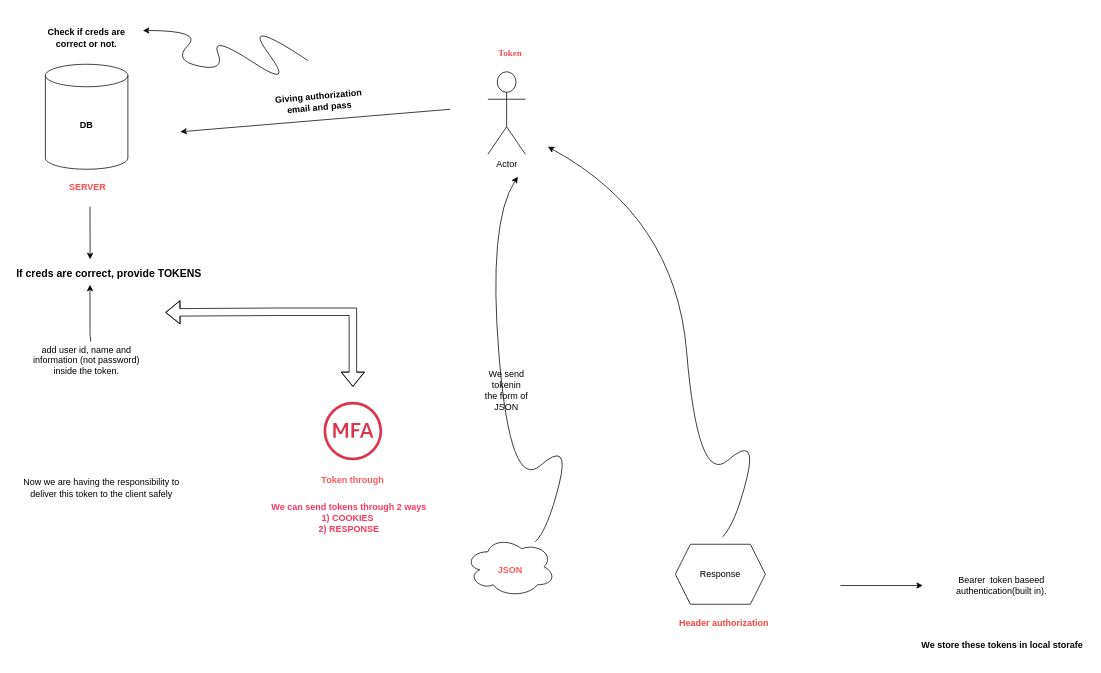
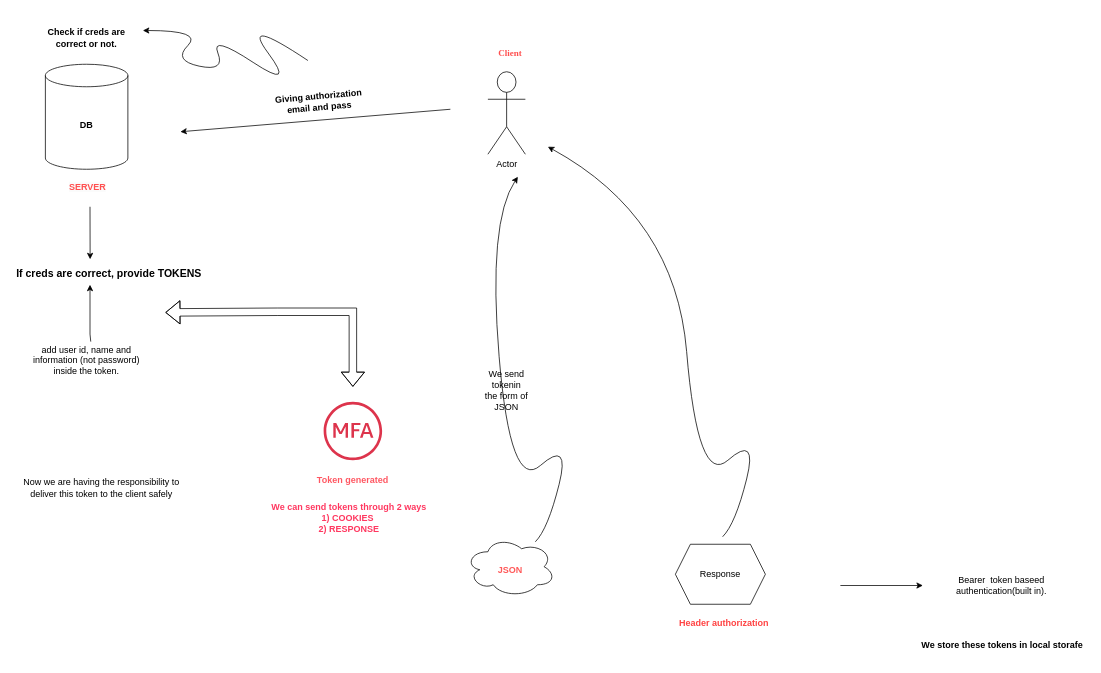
(510, 53) -> (510, 53)
(353, 480) -> (353, 480)
